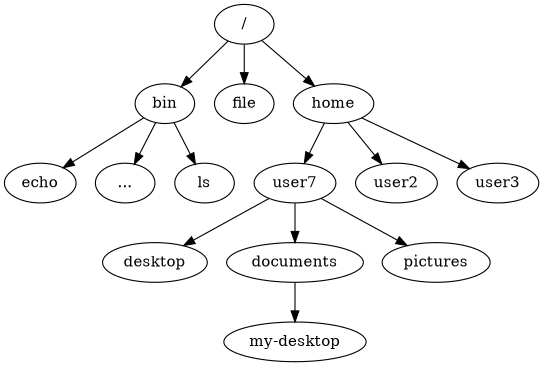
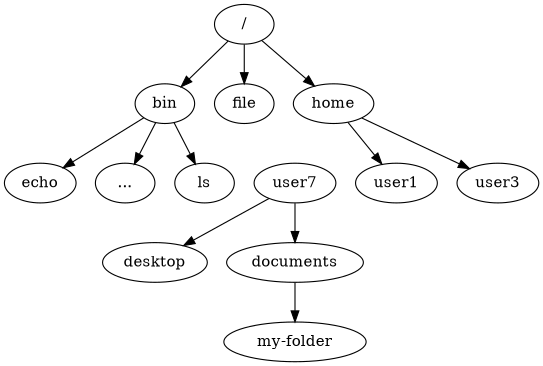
(317, 138) -> none
(396, 183) -> (396, 183)
(436, 262) -> none
(295, 342) -> (295, 342)
